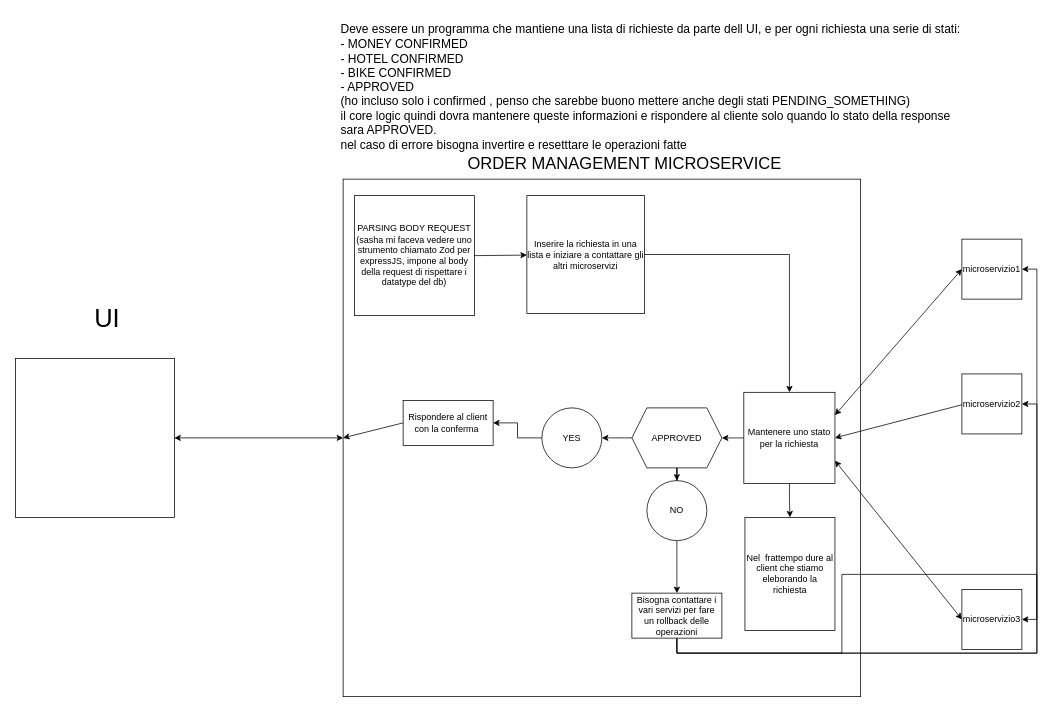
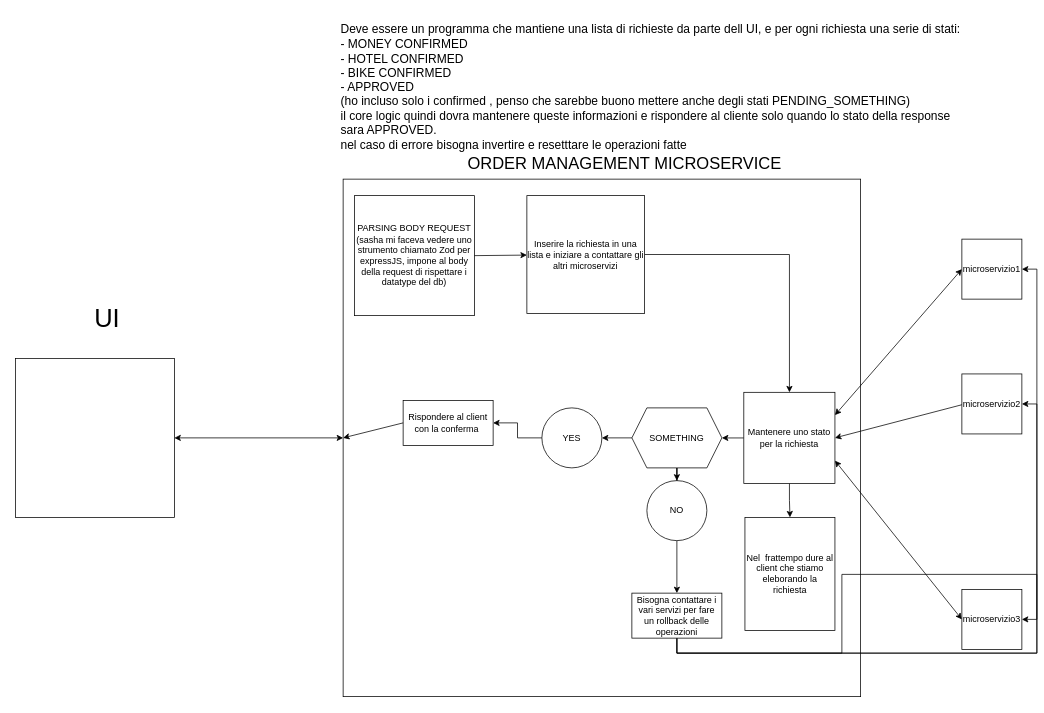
(677, 438) -> (677, 438)
